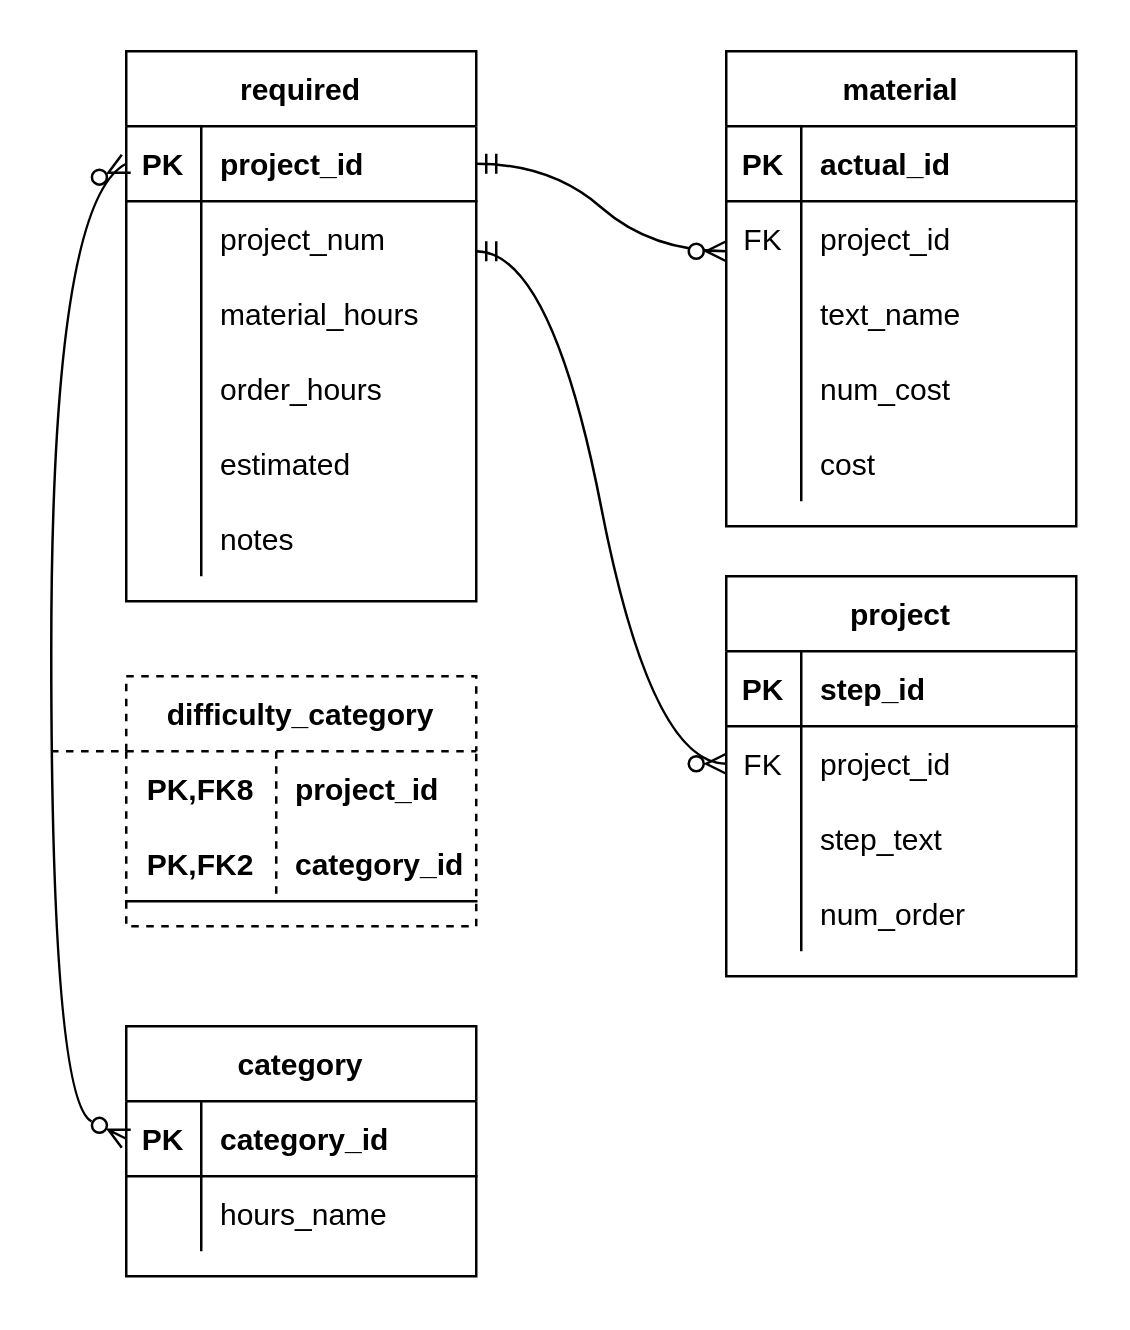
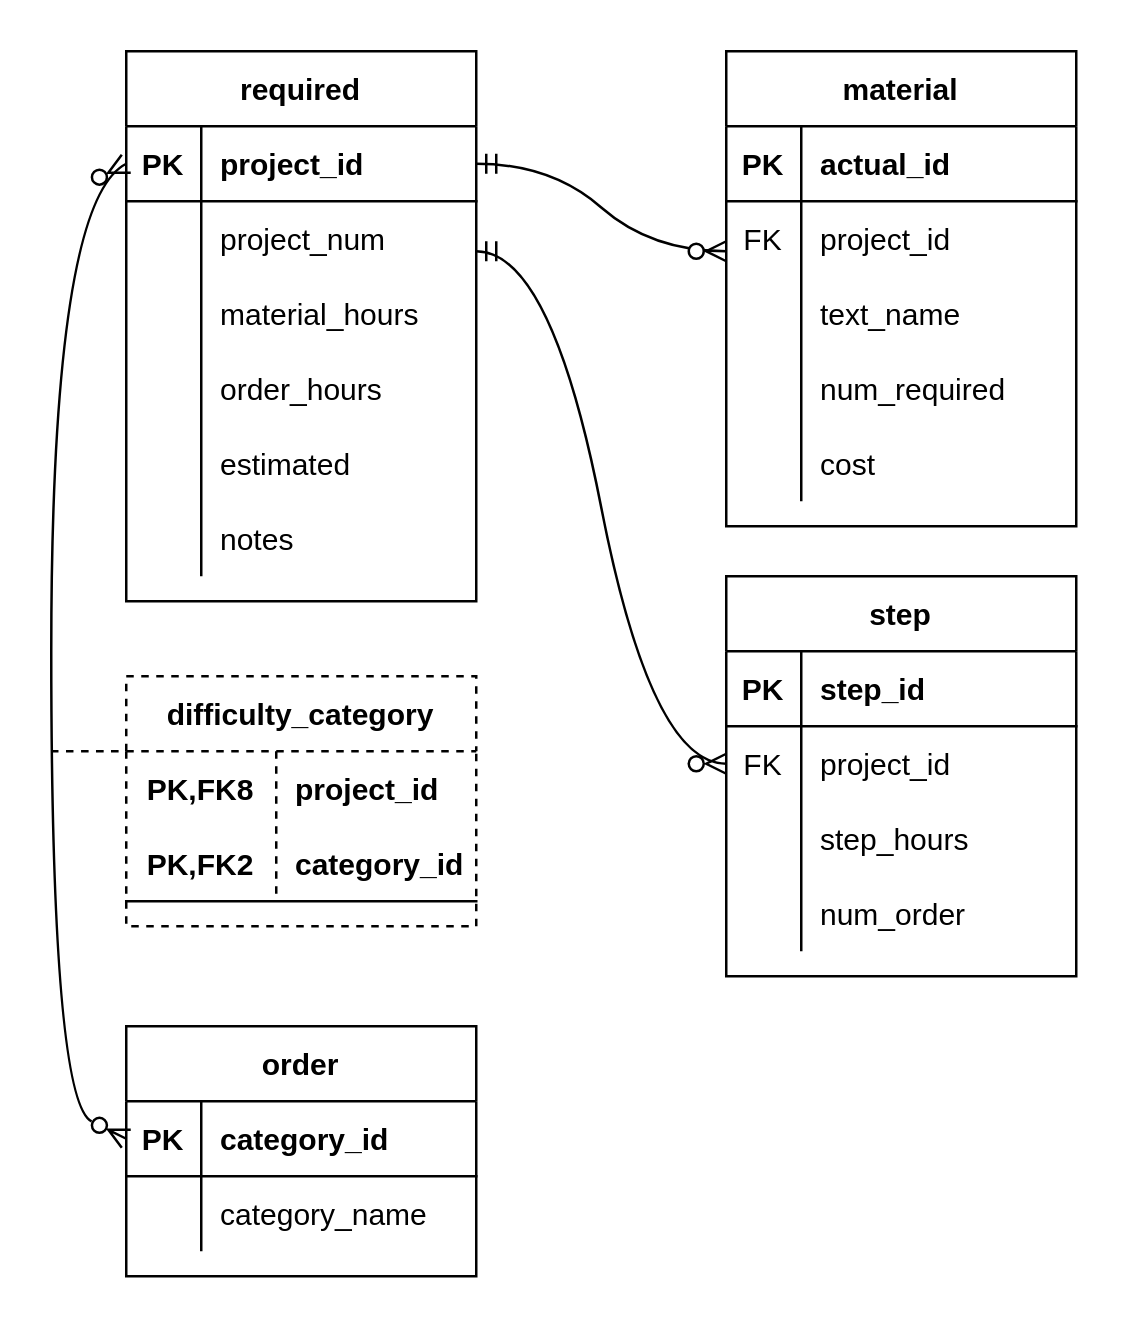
(887, 390) -> (917, 390)
(900, 615) -> (900, 615)
(896, 840) -> (904, 840)
(300, 1065) -> (300, 1065)
(304, 1215) -> (329, 1215)
